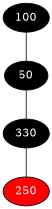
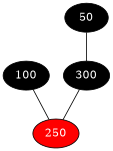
(26, 47) -> (41, 104)
(26, 133) -> (87, 76)
